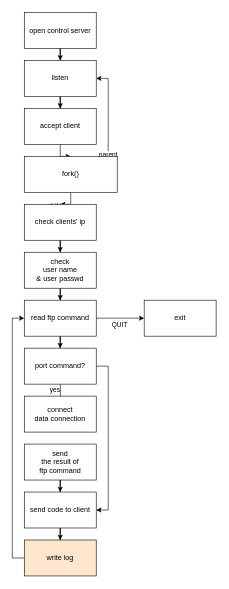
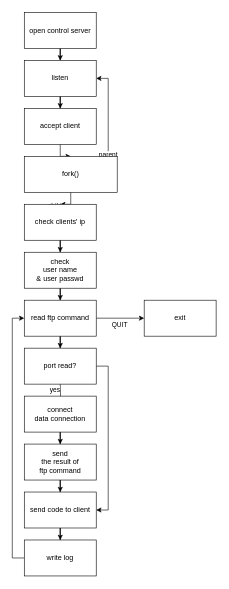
(60, 366) -> (60, 366)
none -> (60, 440)
(60, 558) -> (60, 558)
